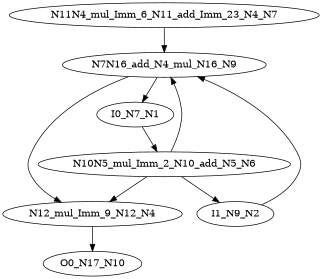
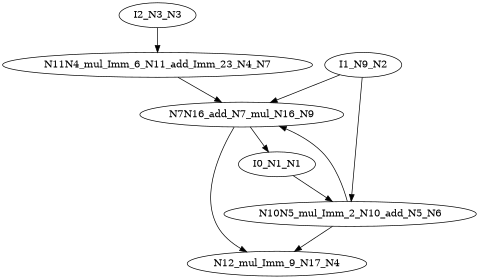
none -> (158, 15)
(164, 65) -> (242, 115)
(135, 115) -> (277, 164)
(198, 188) -> (357, 136)
(92, 214) -> (277, 264)
(92, 264) -> none
